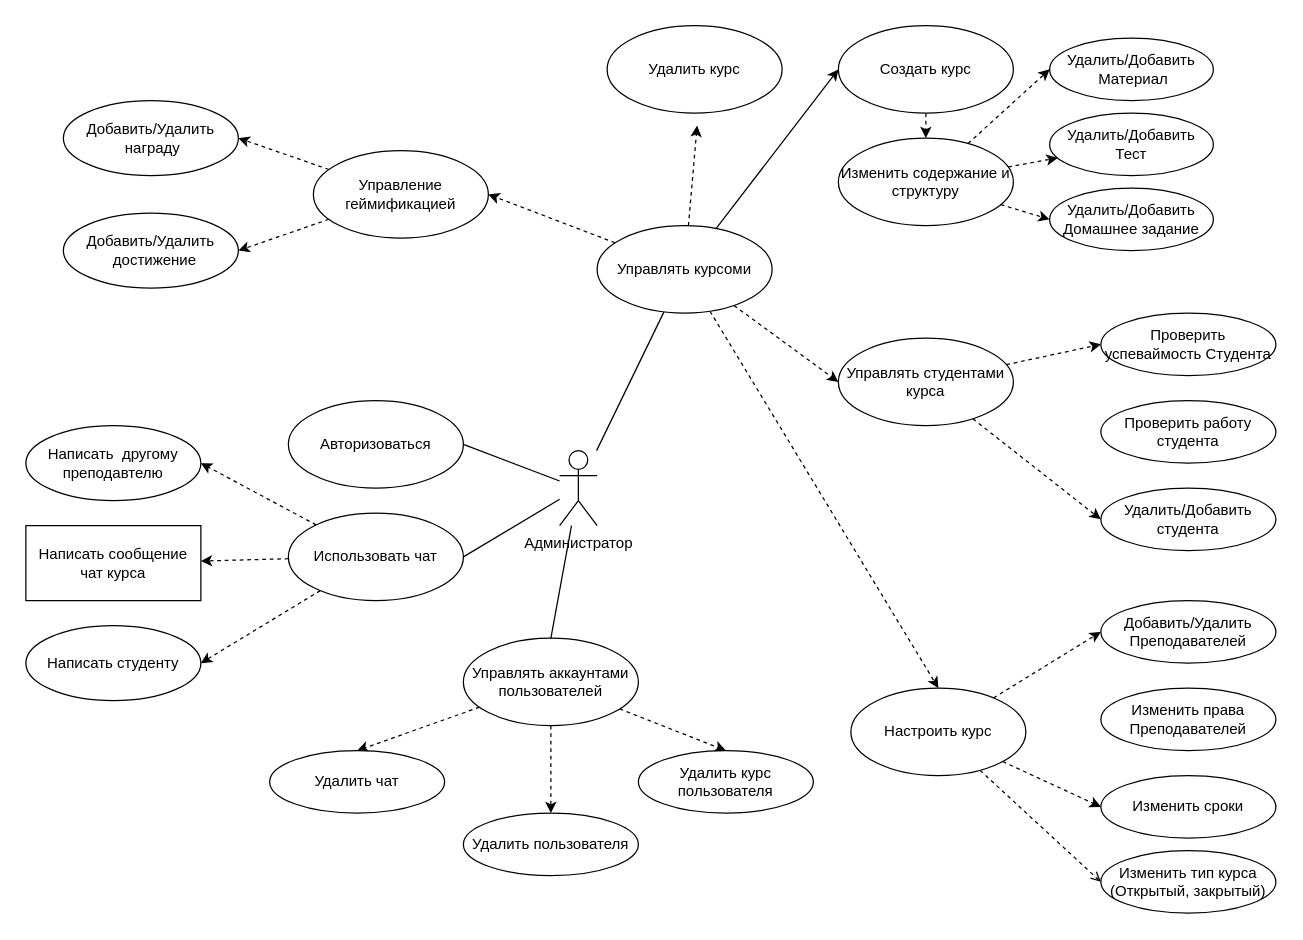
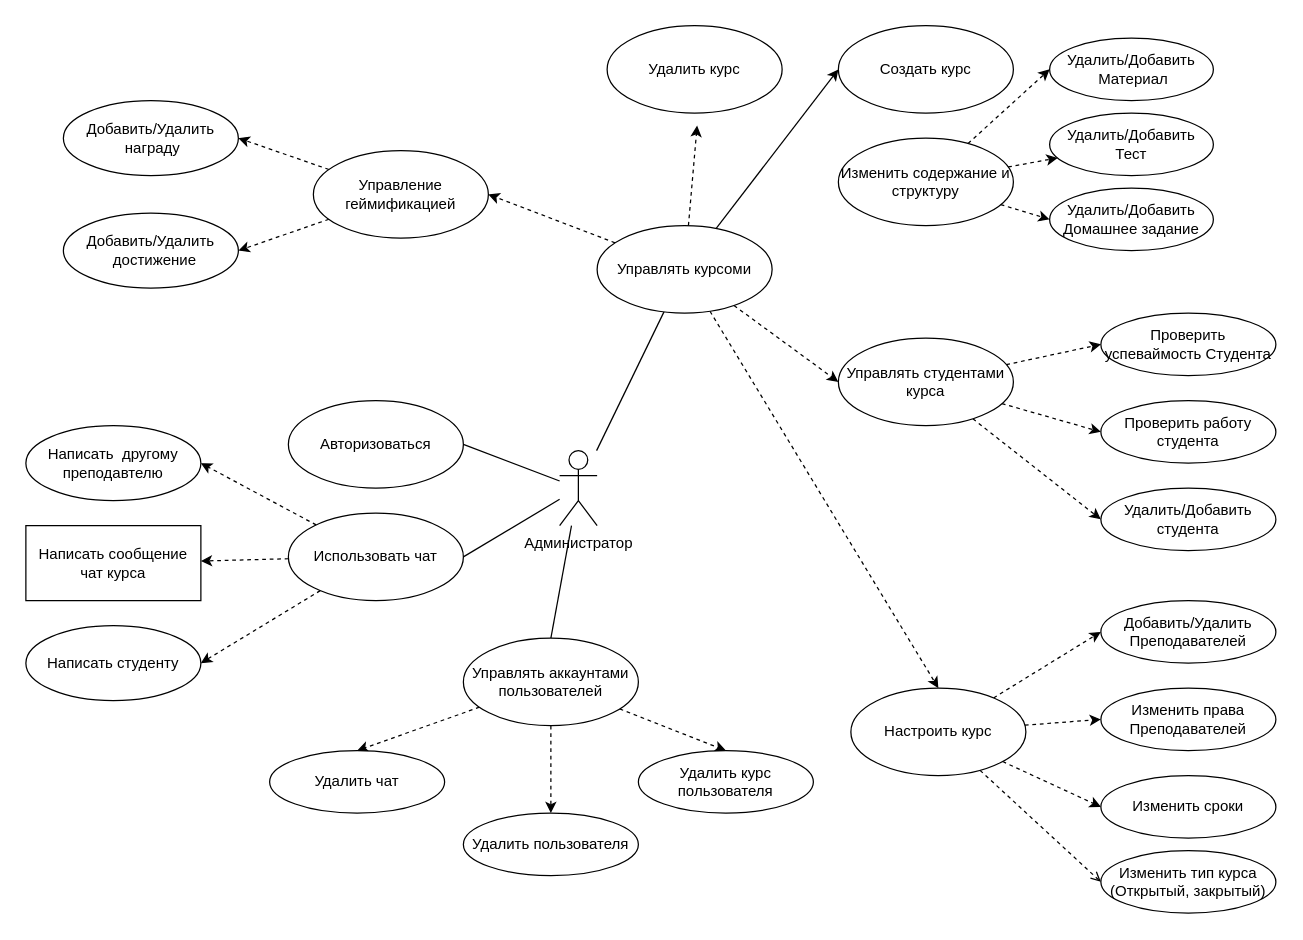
(926, 121) -> none
none -> (1047, 416)
none -> (1059, 723)
